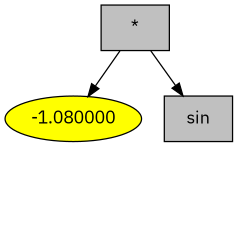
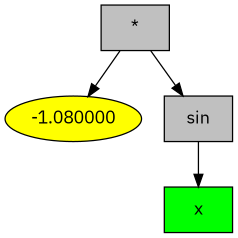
none -> (198, 210)
